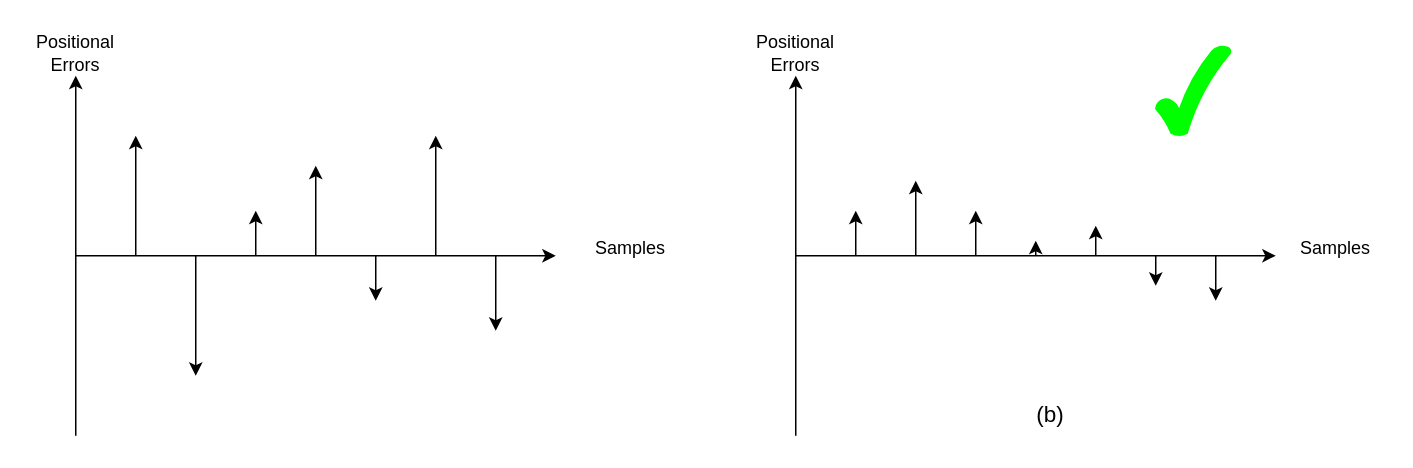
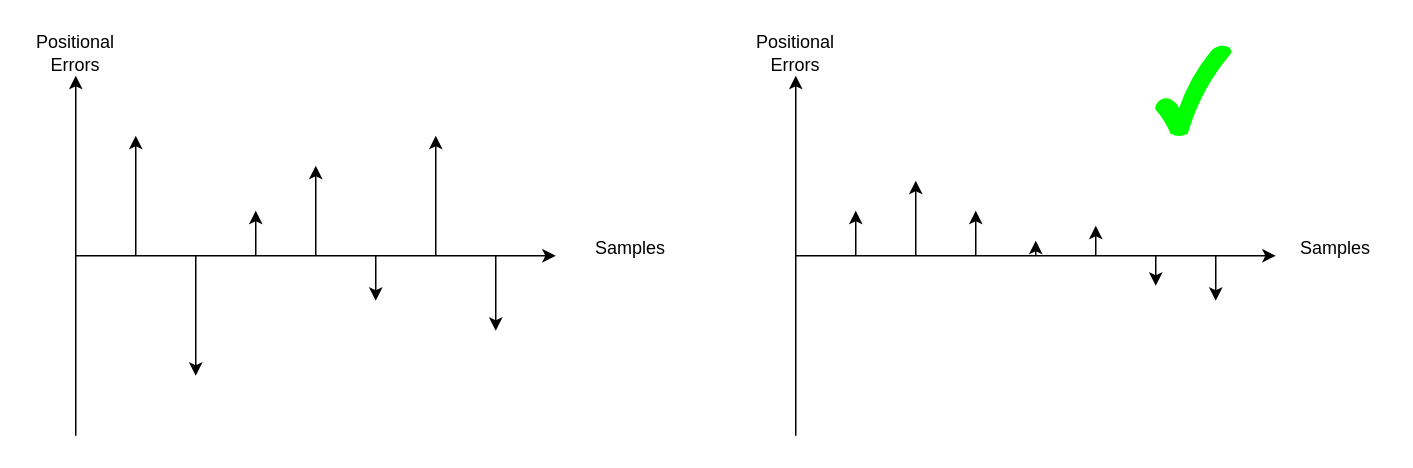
(1051, 413) -> none
